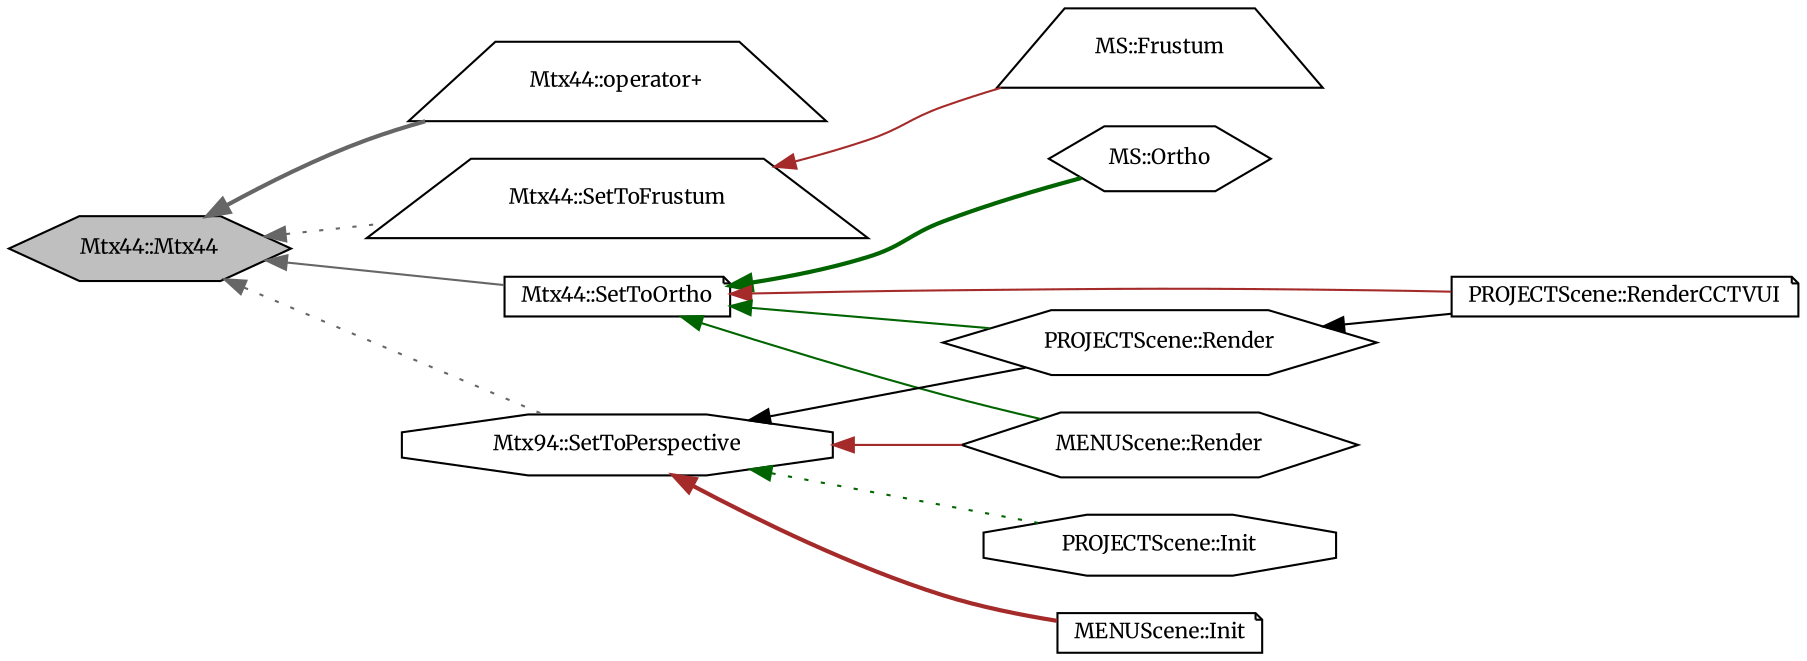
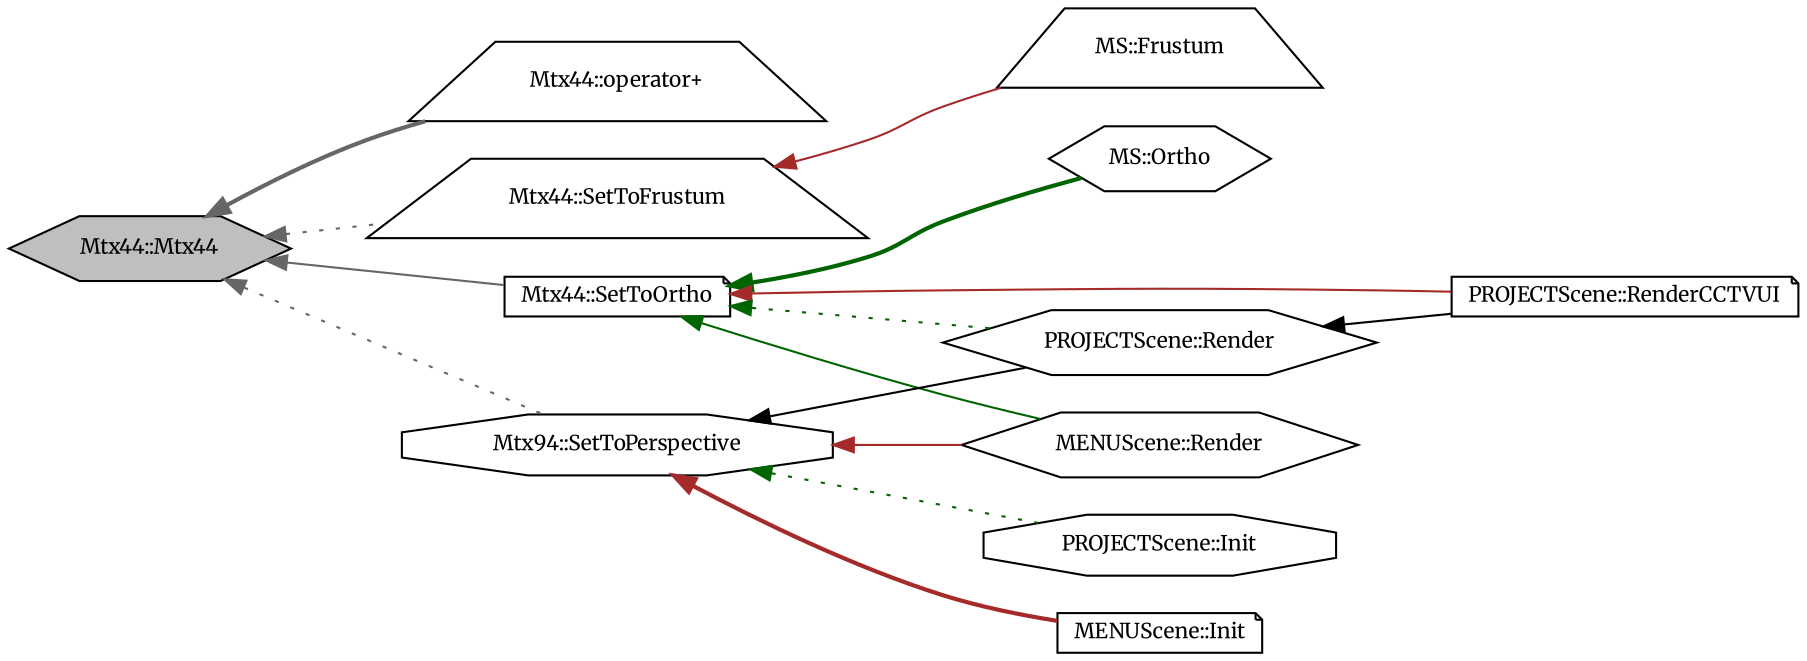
(871, 318) -> (871, 318)
